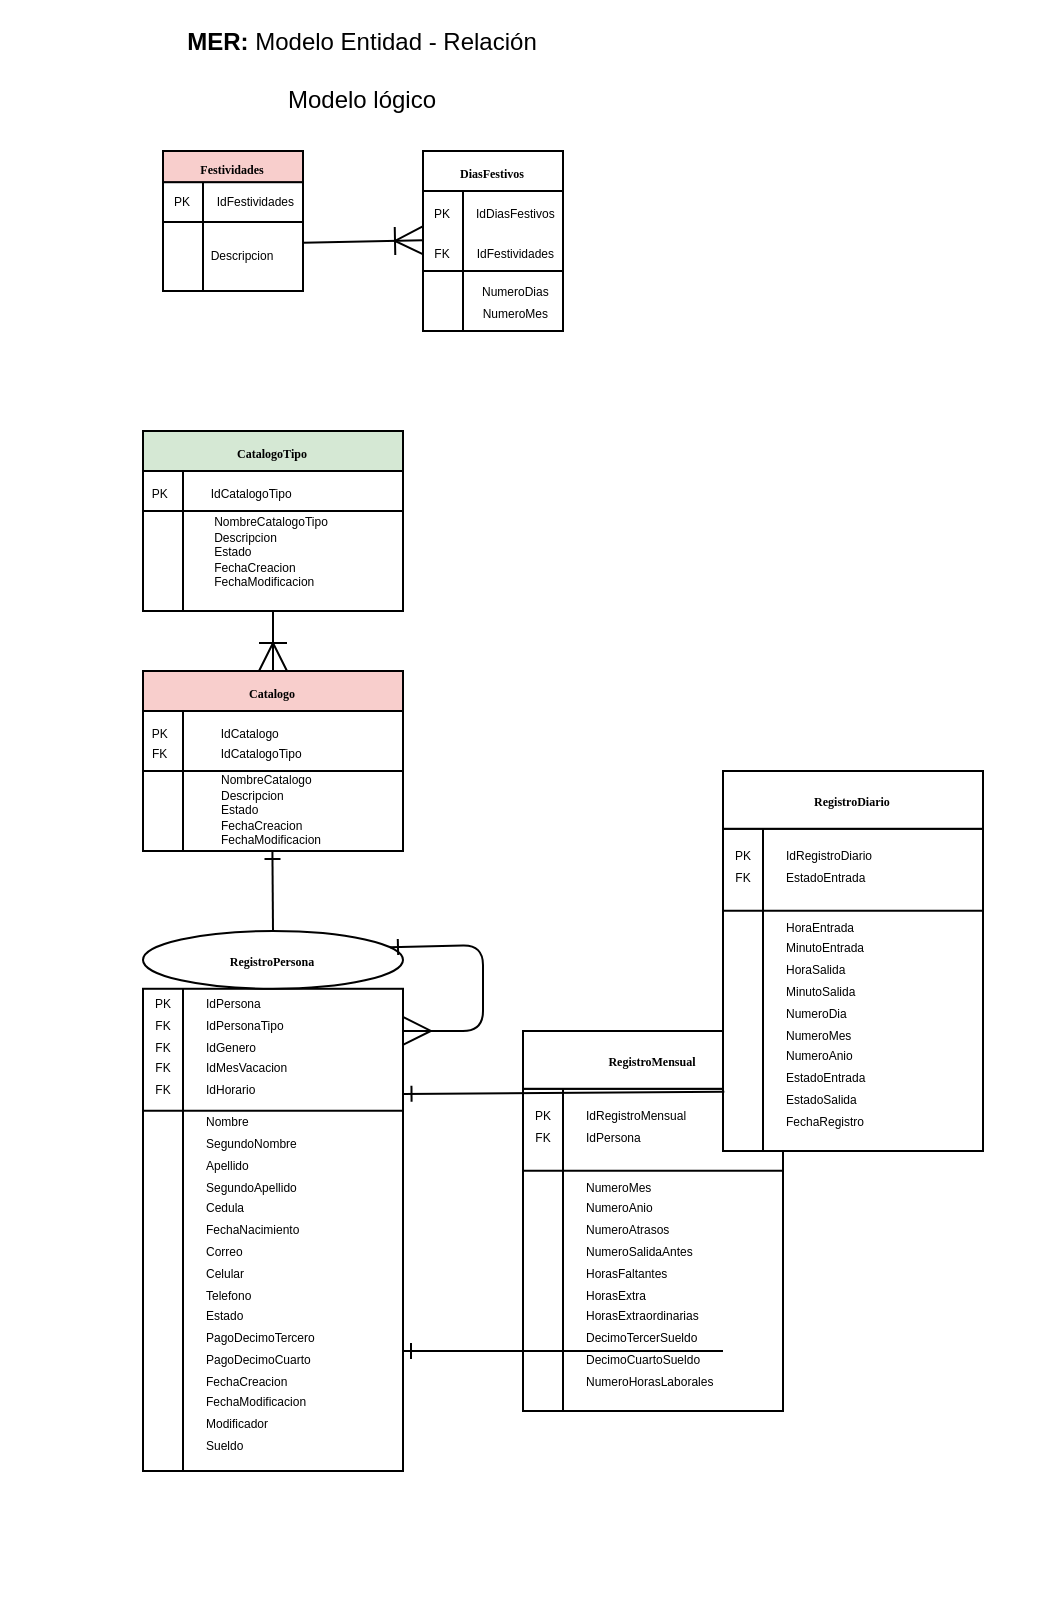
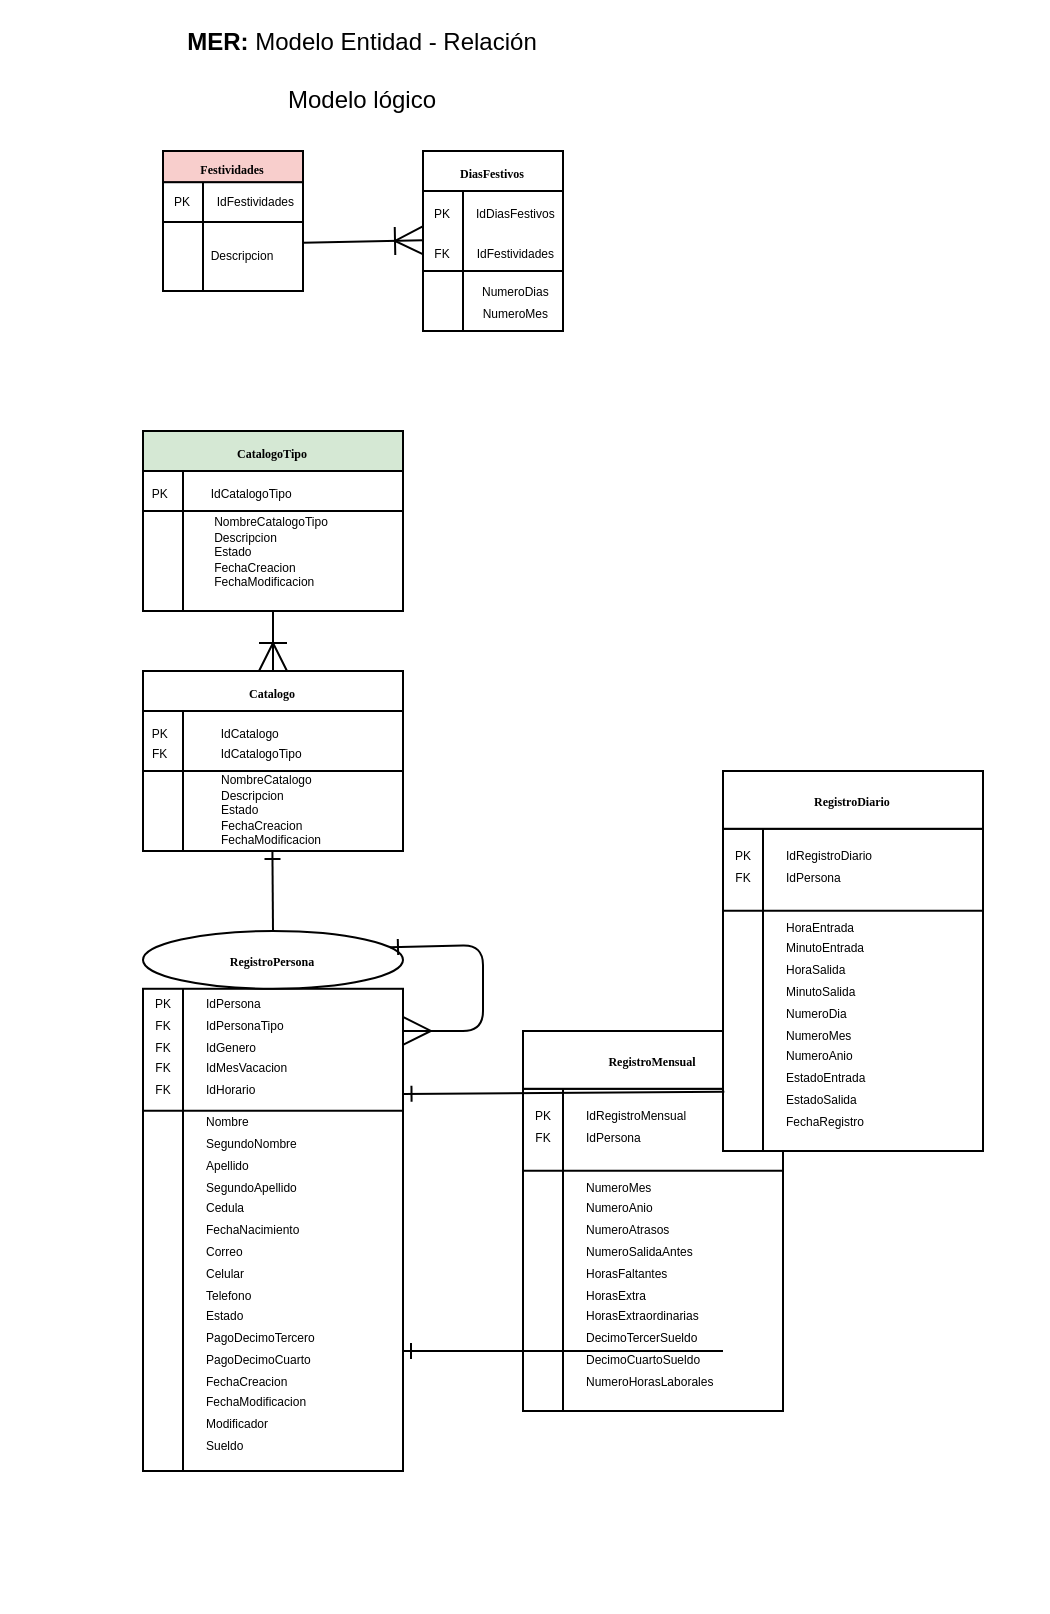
(273, 691) -> (273, 691)
(861, 855) -> (861, 855)
